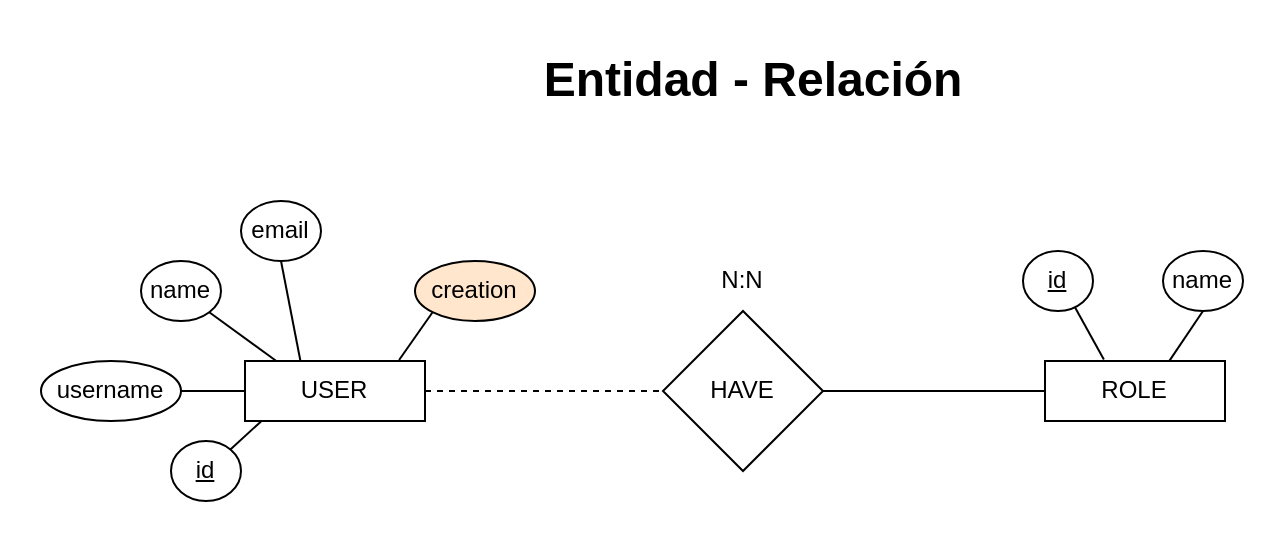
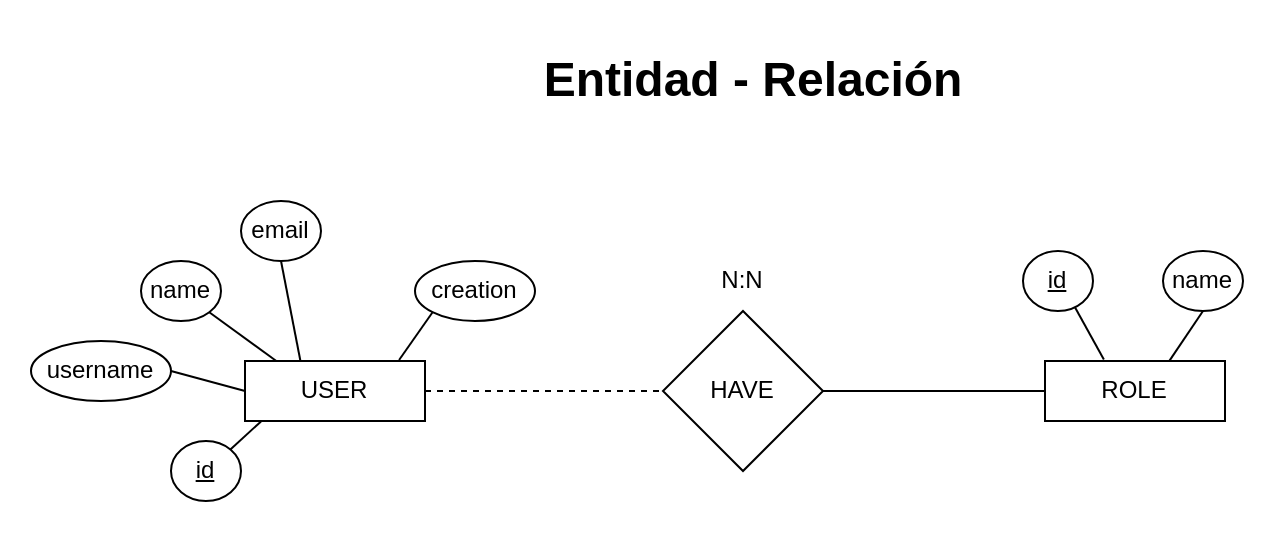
(475, 291) -> (475, 291)
(111, 391) -> (101, 371)
